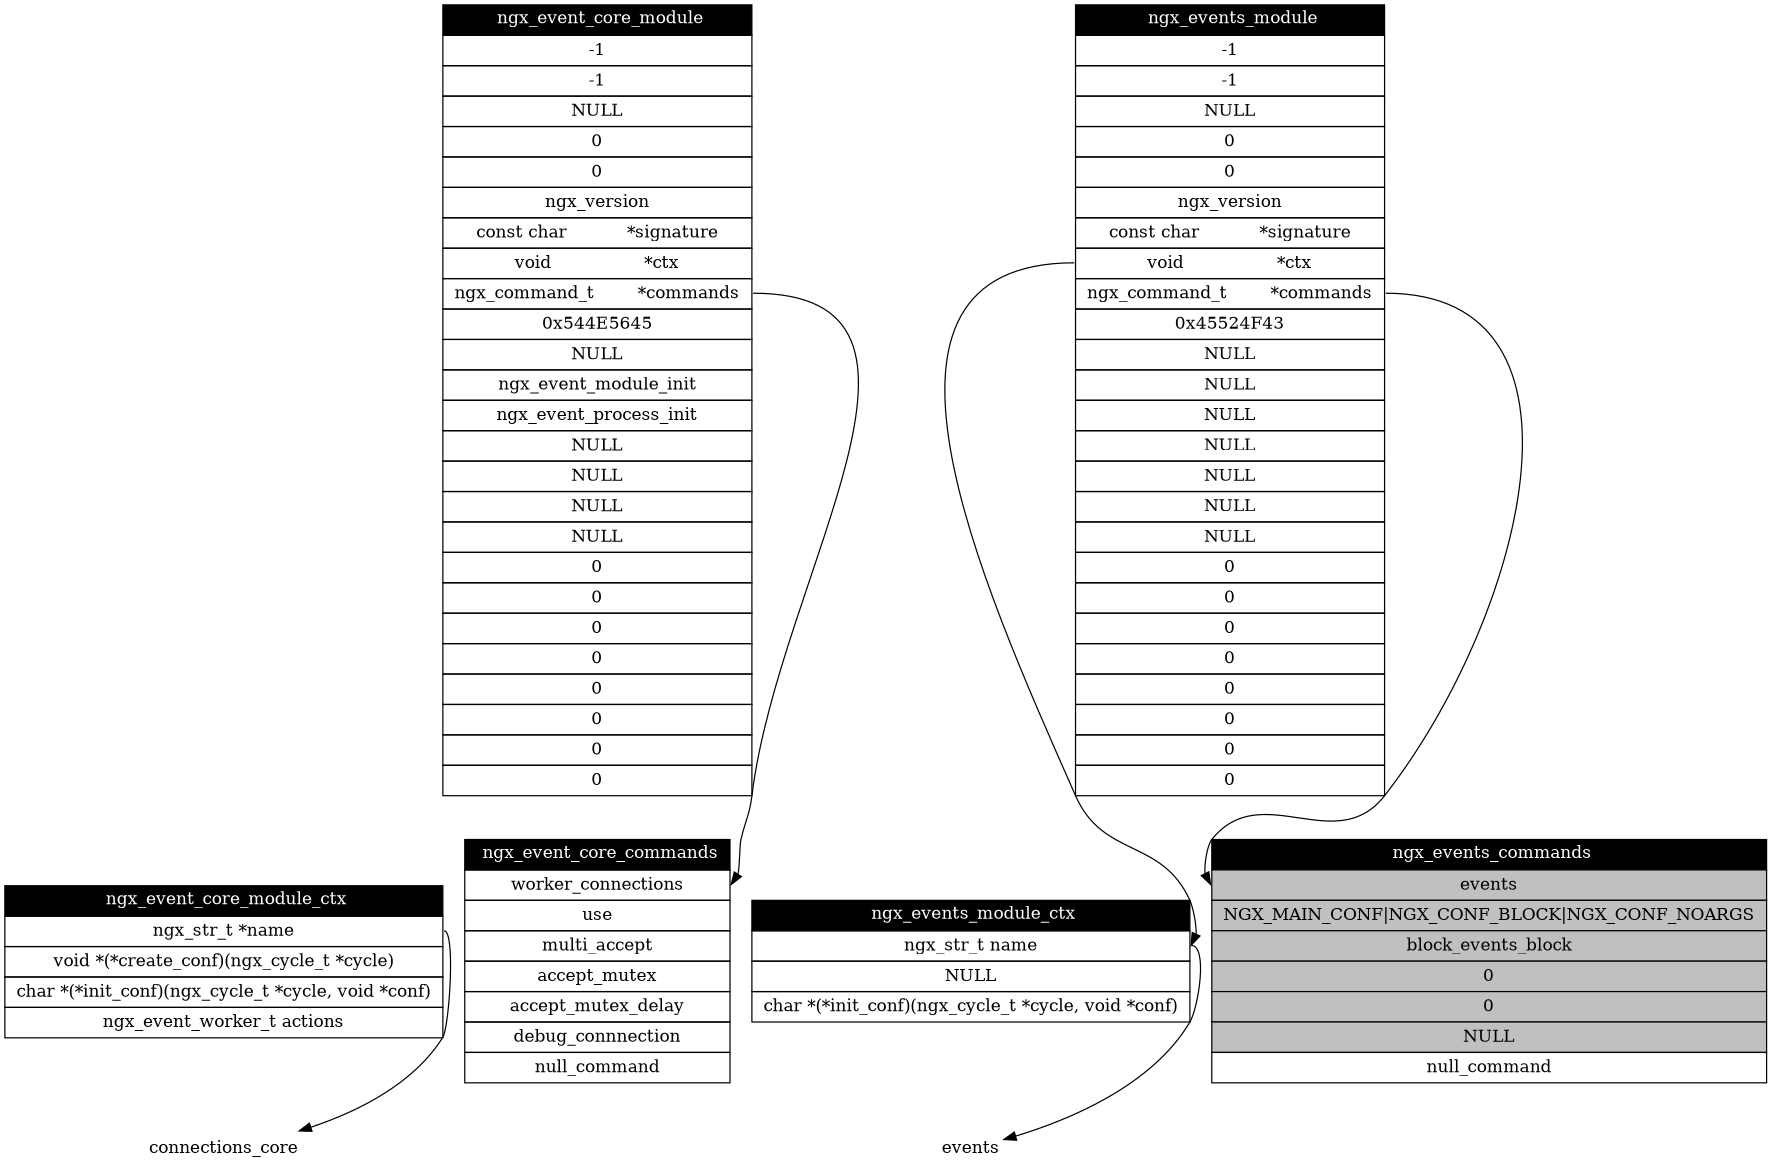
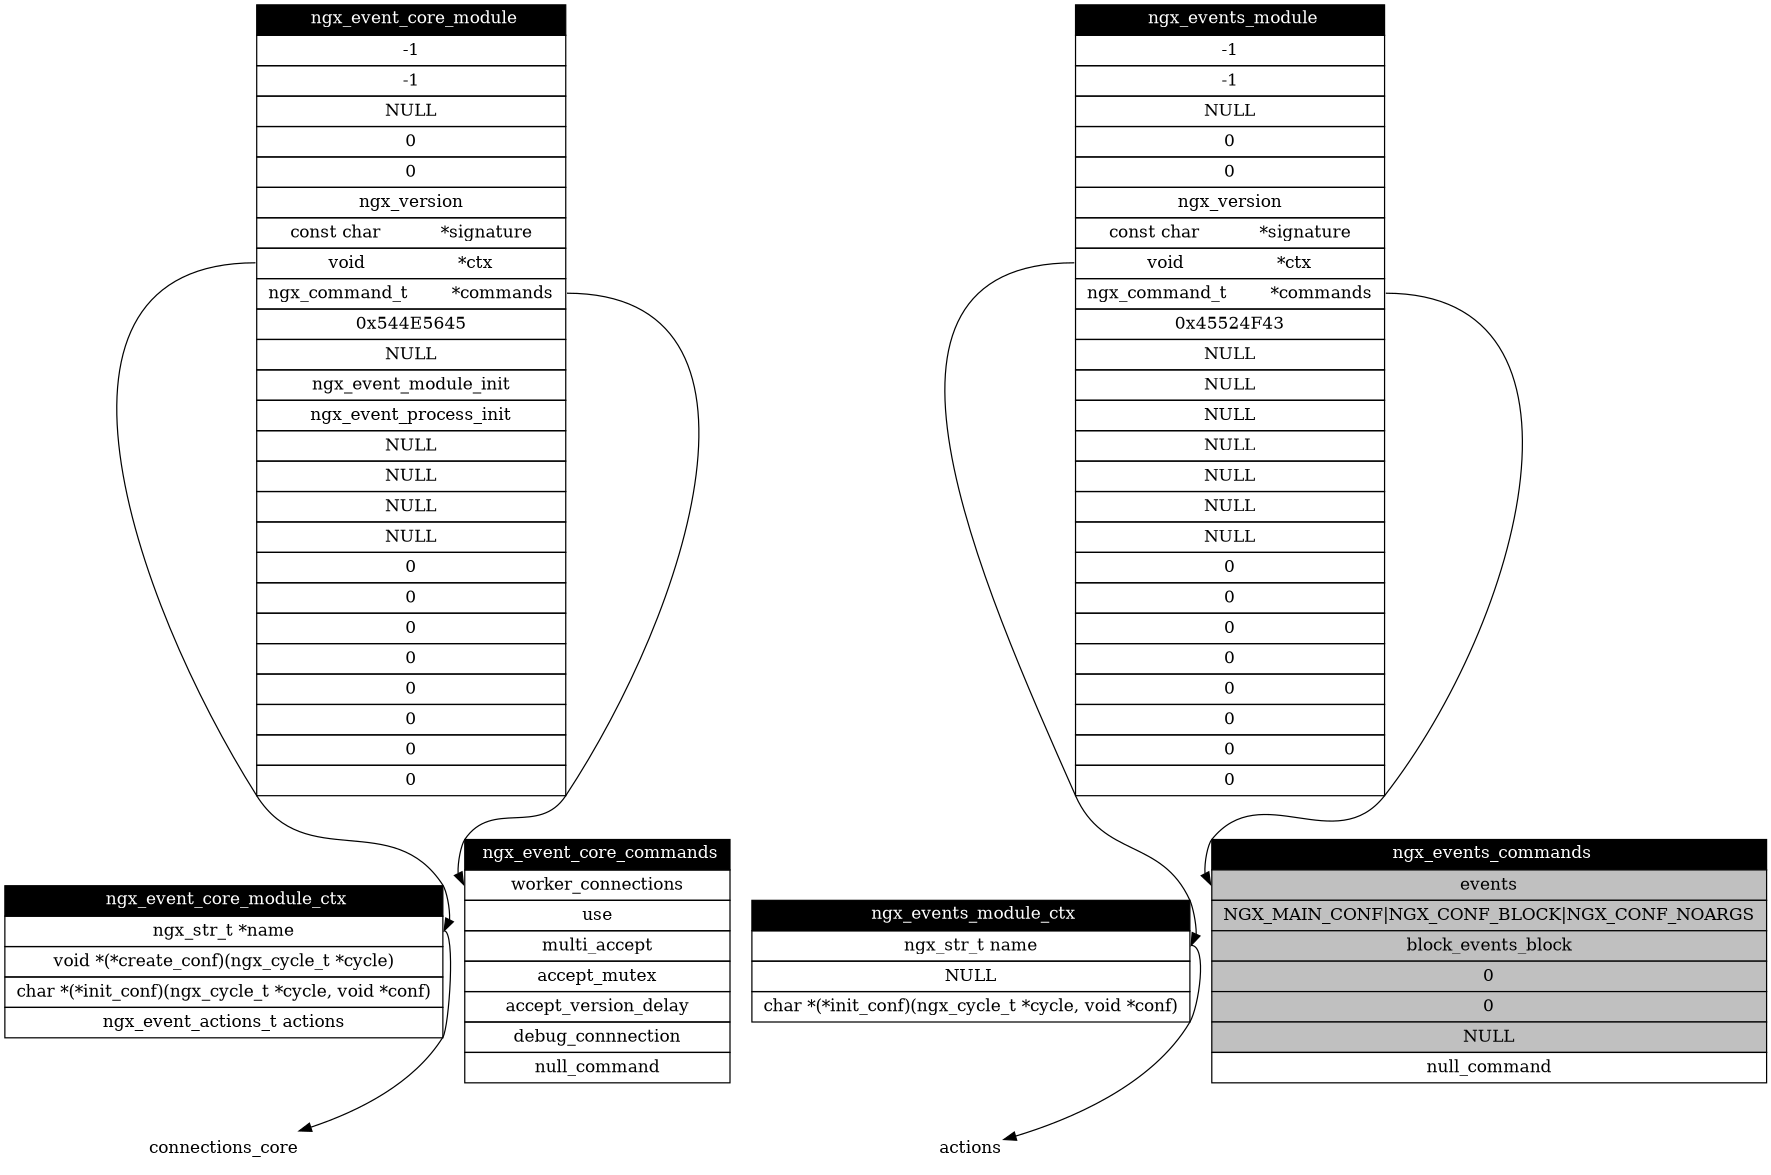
none -> (167, 621)
(597, 1006) -> (597, 1006)
(224, 1022) -> (224, 1022)
(971, 1149) -> (971, 1149)
